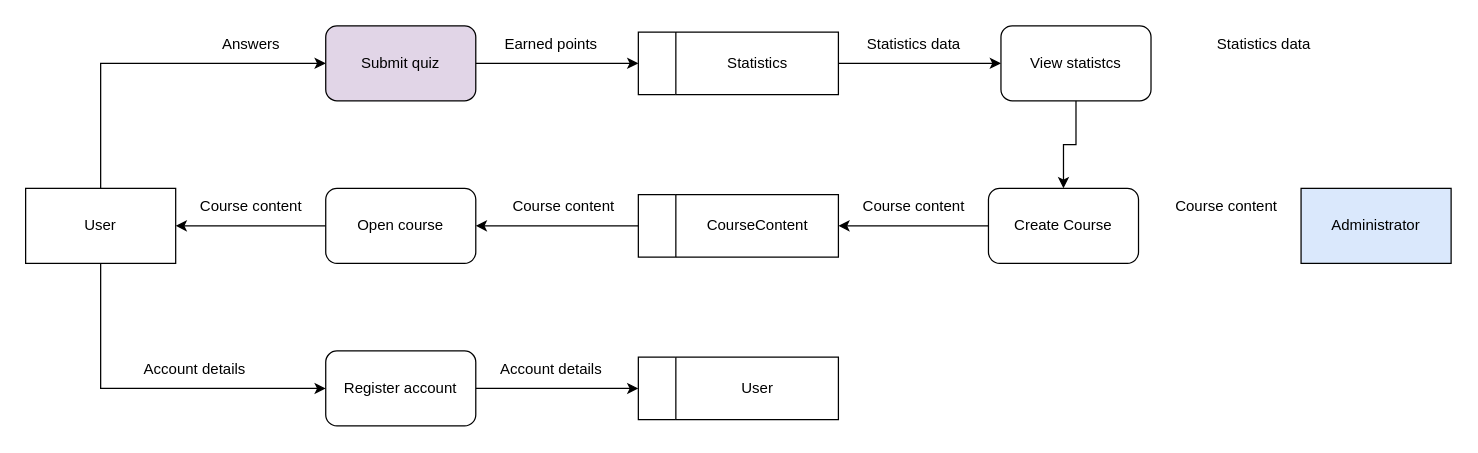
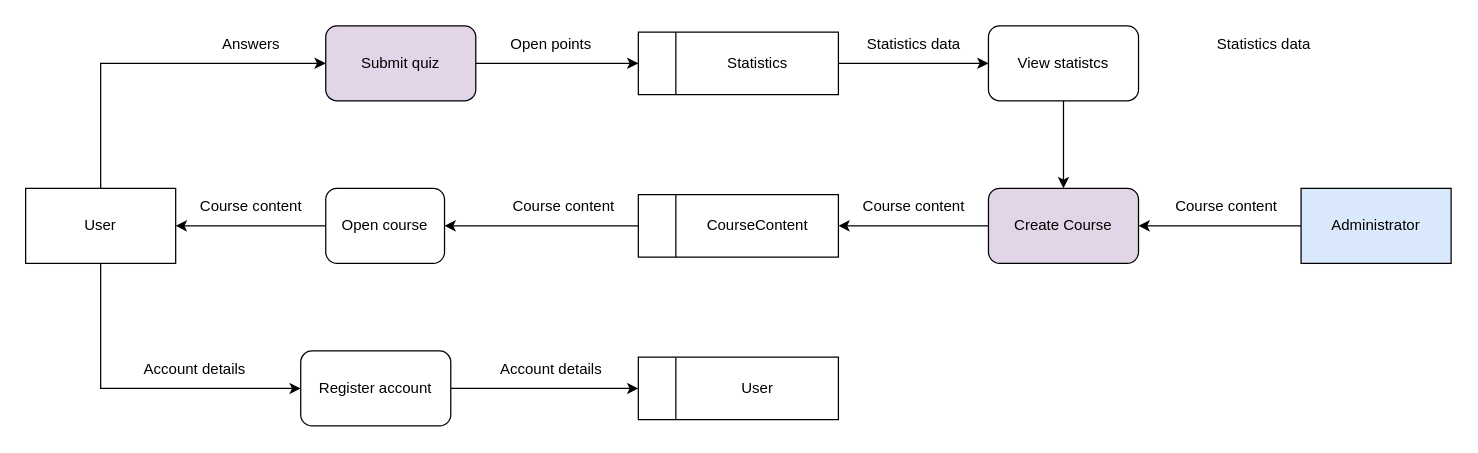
(551, 44) -> (551, 44)
(1076, 63) -> (1063, 63)
(401, 226) -> (385, 226)
(1063, 226) -> (1063, 226)
none -> (1223, 226)
(401, 388) -> (376, 388)
